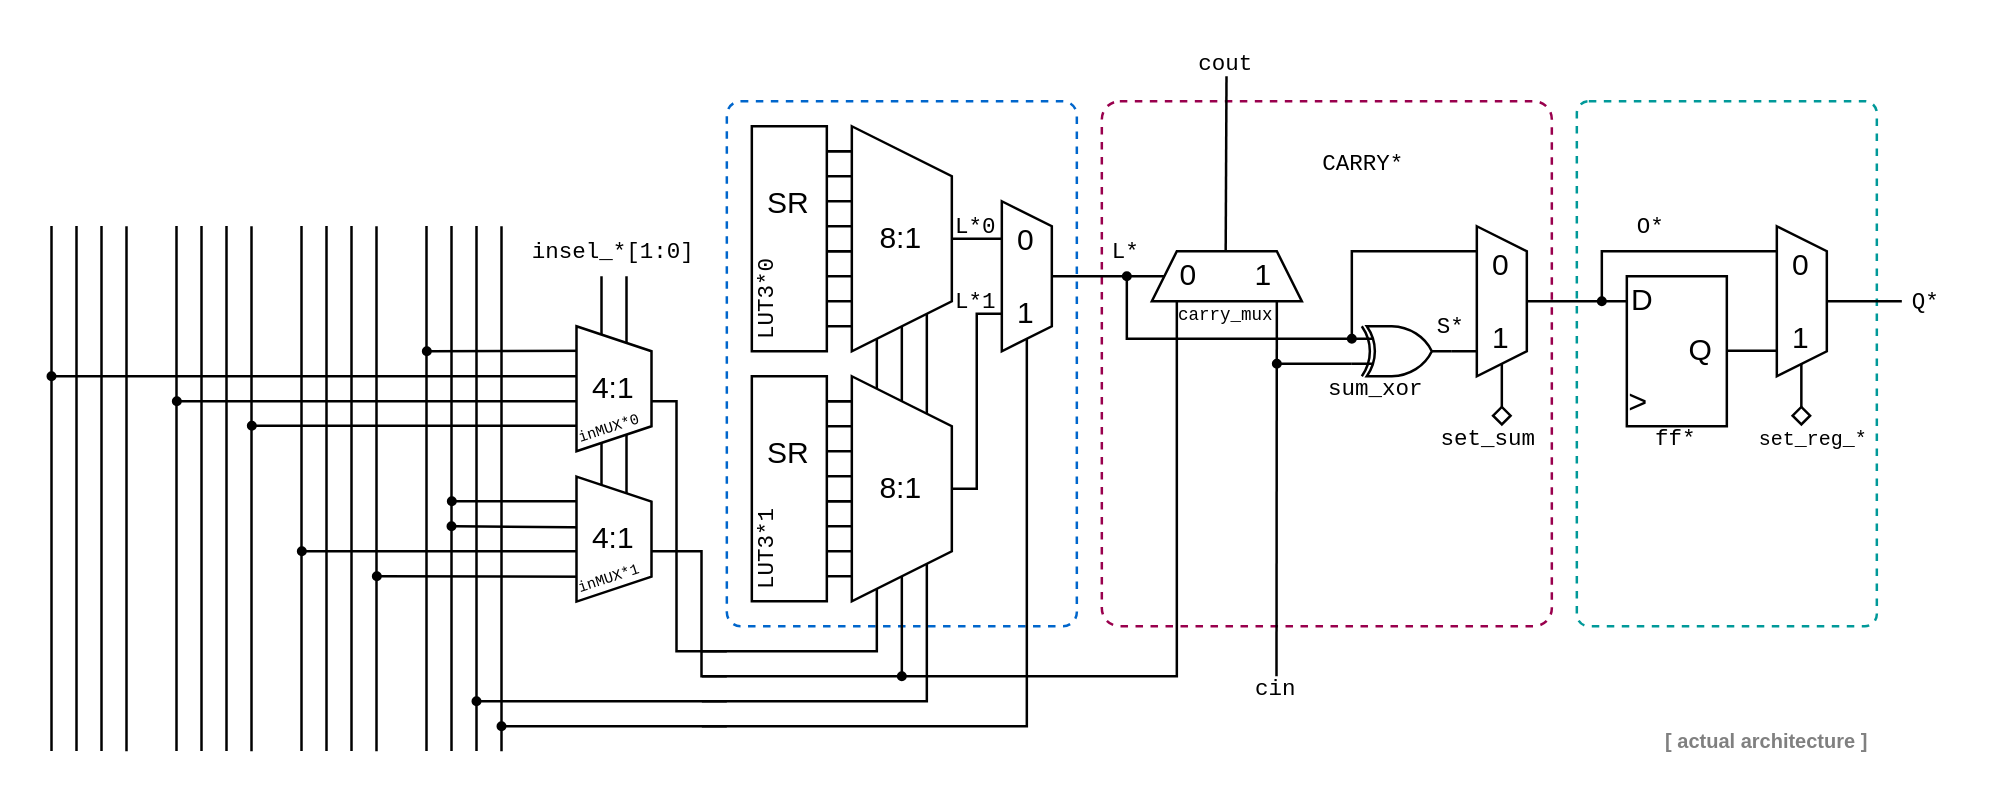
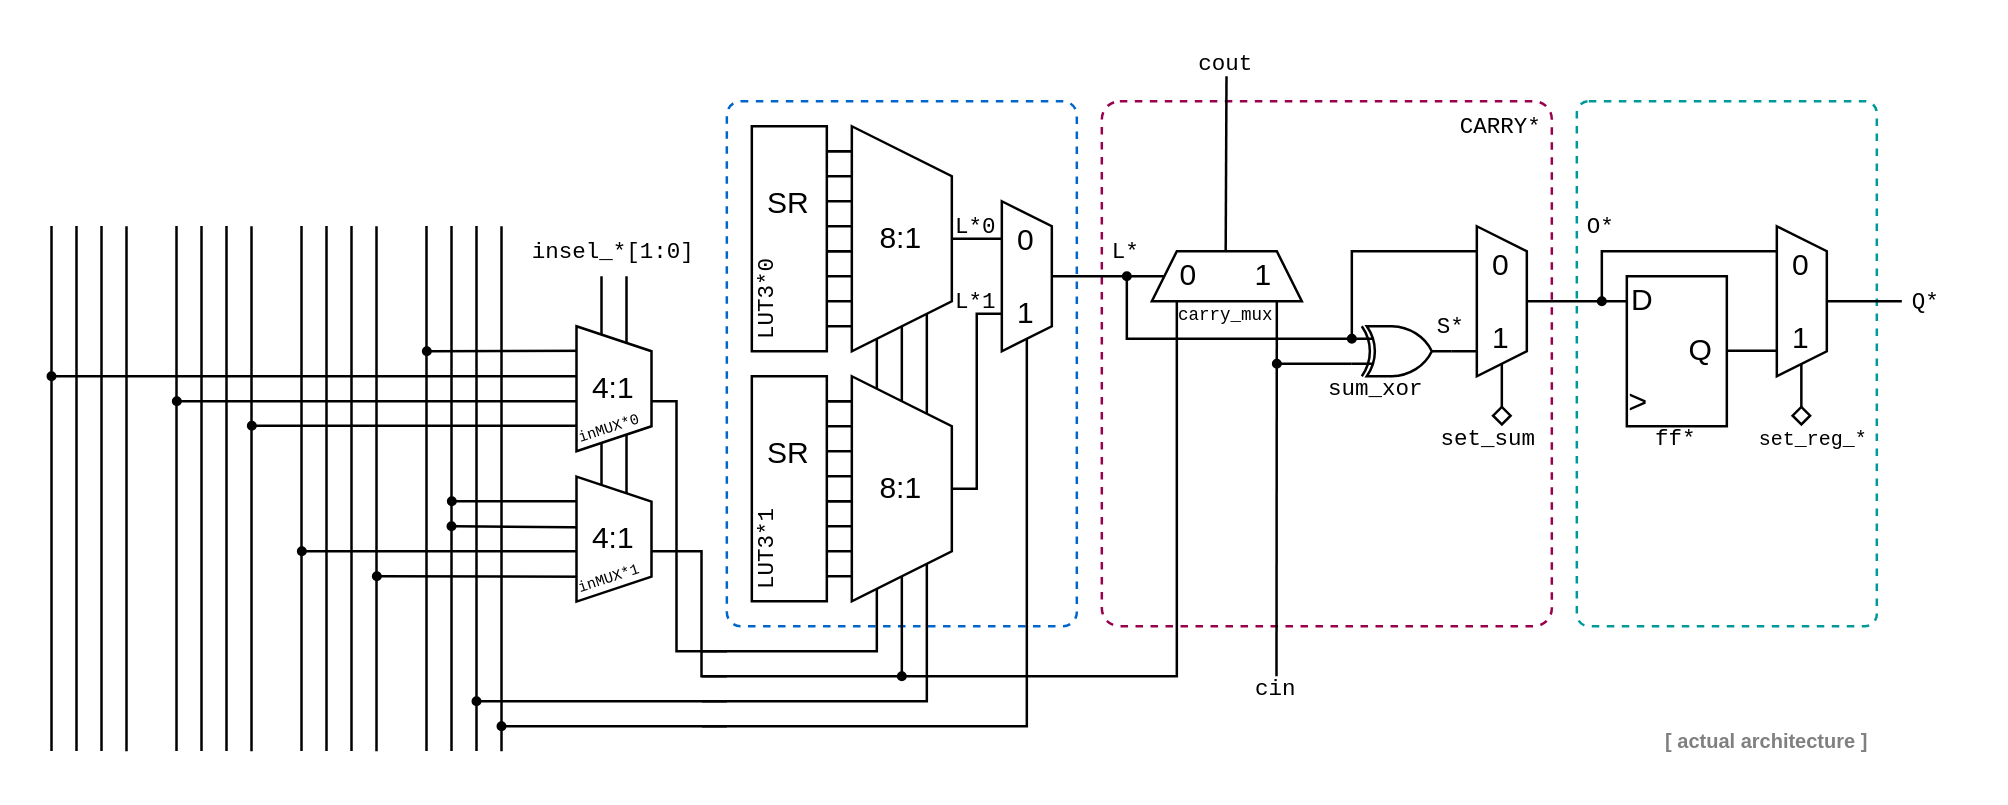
(1364, 164) -> (1502, 126)
(1652, 226) -> (1602, 226)
